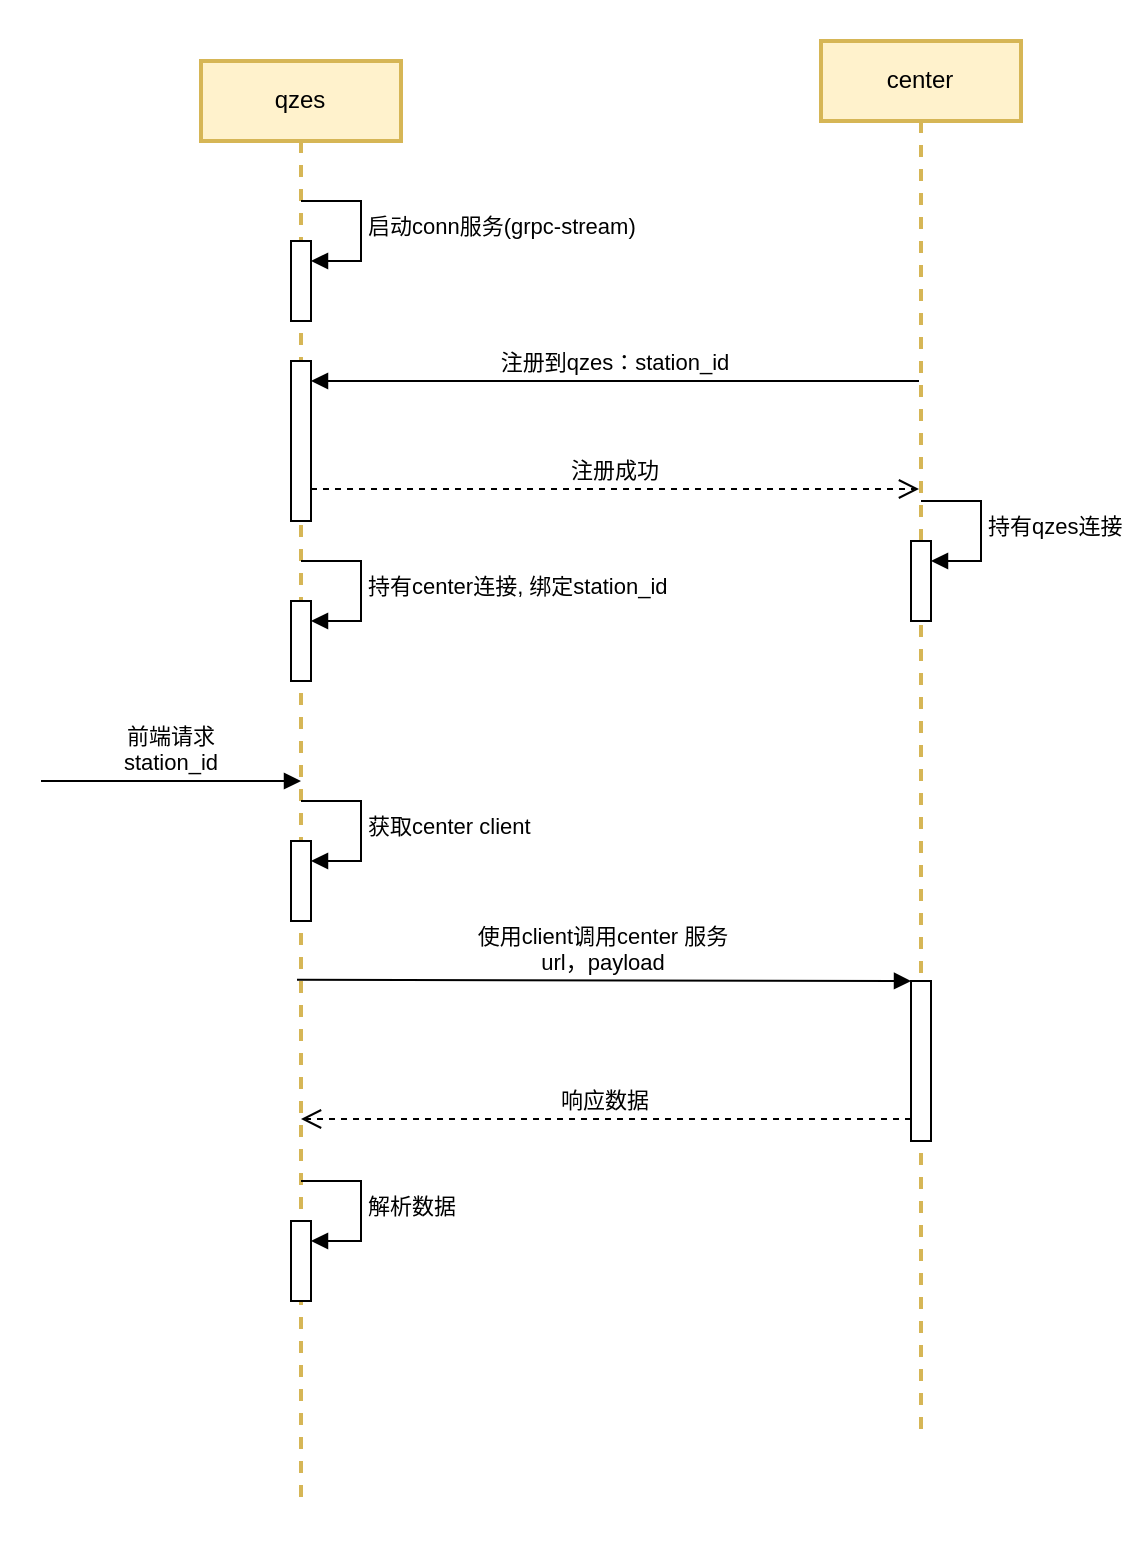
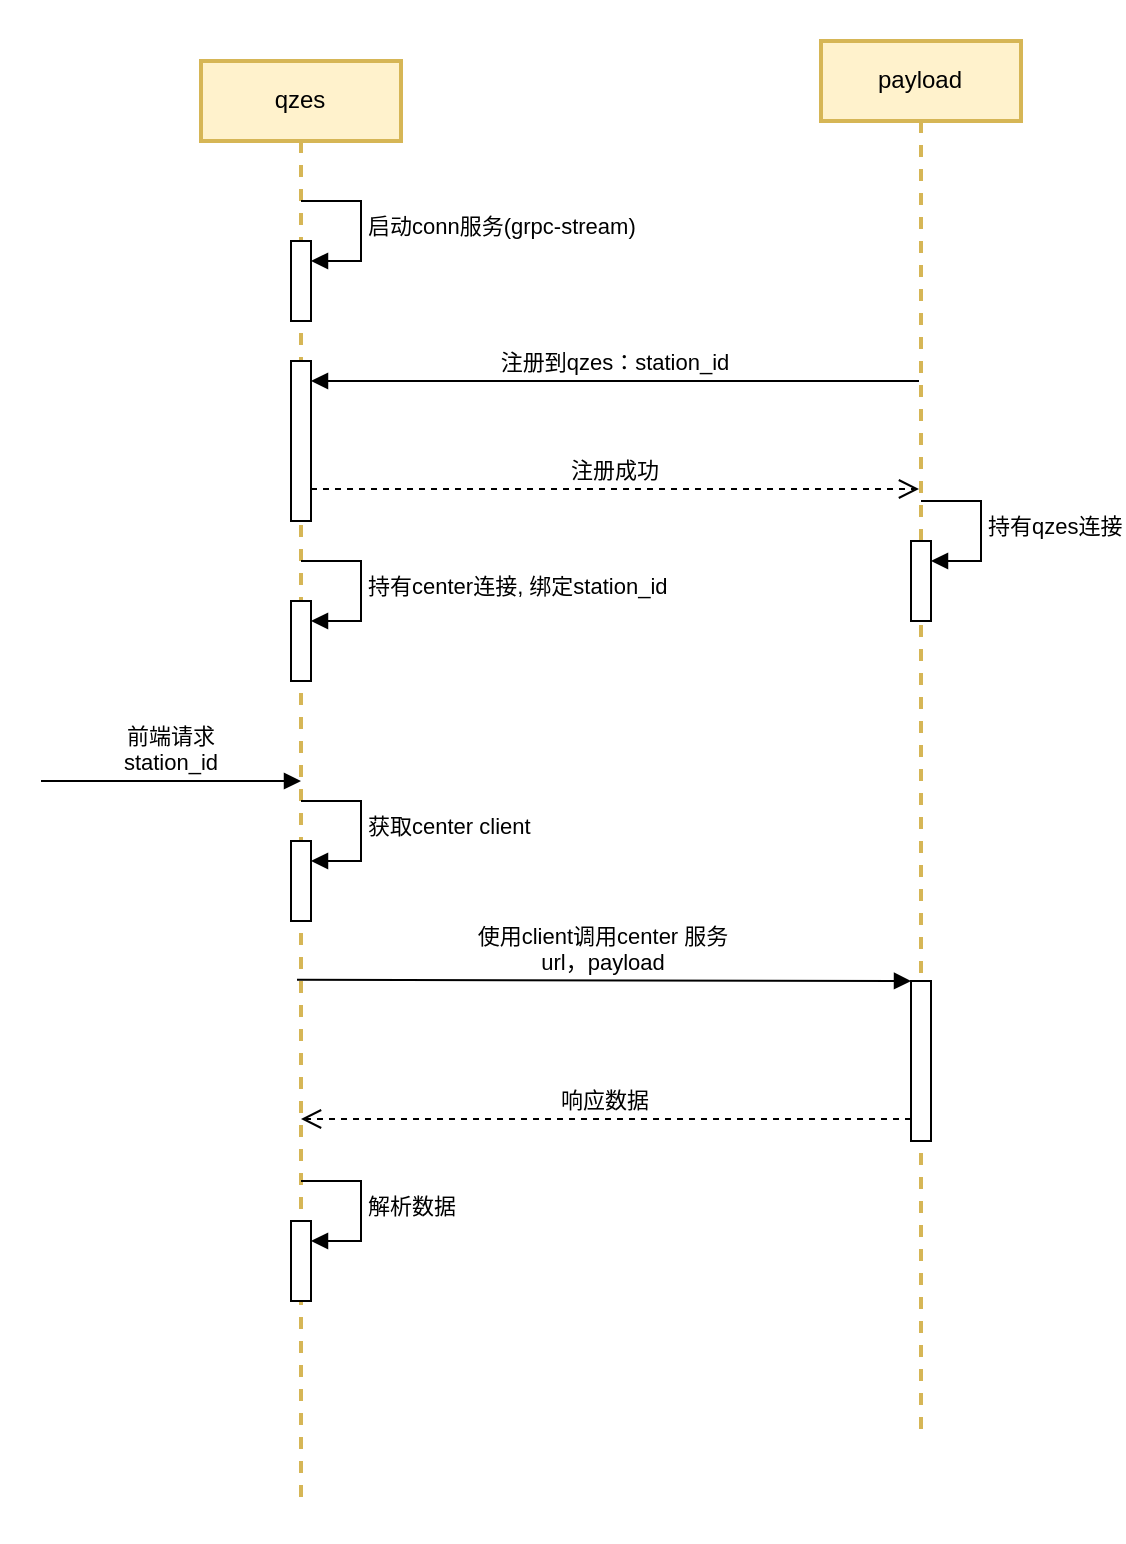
(921, 81) -> (921, 81)
